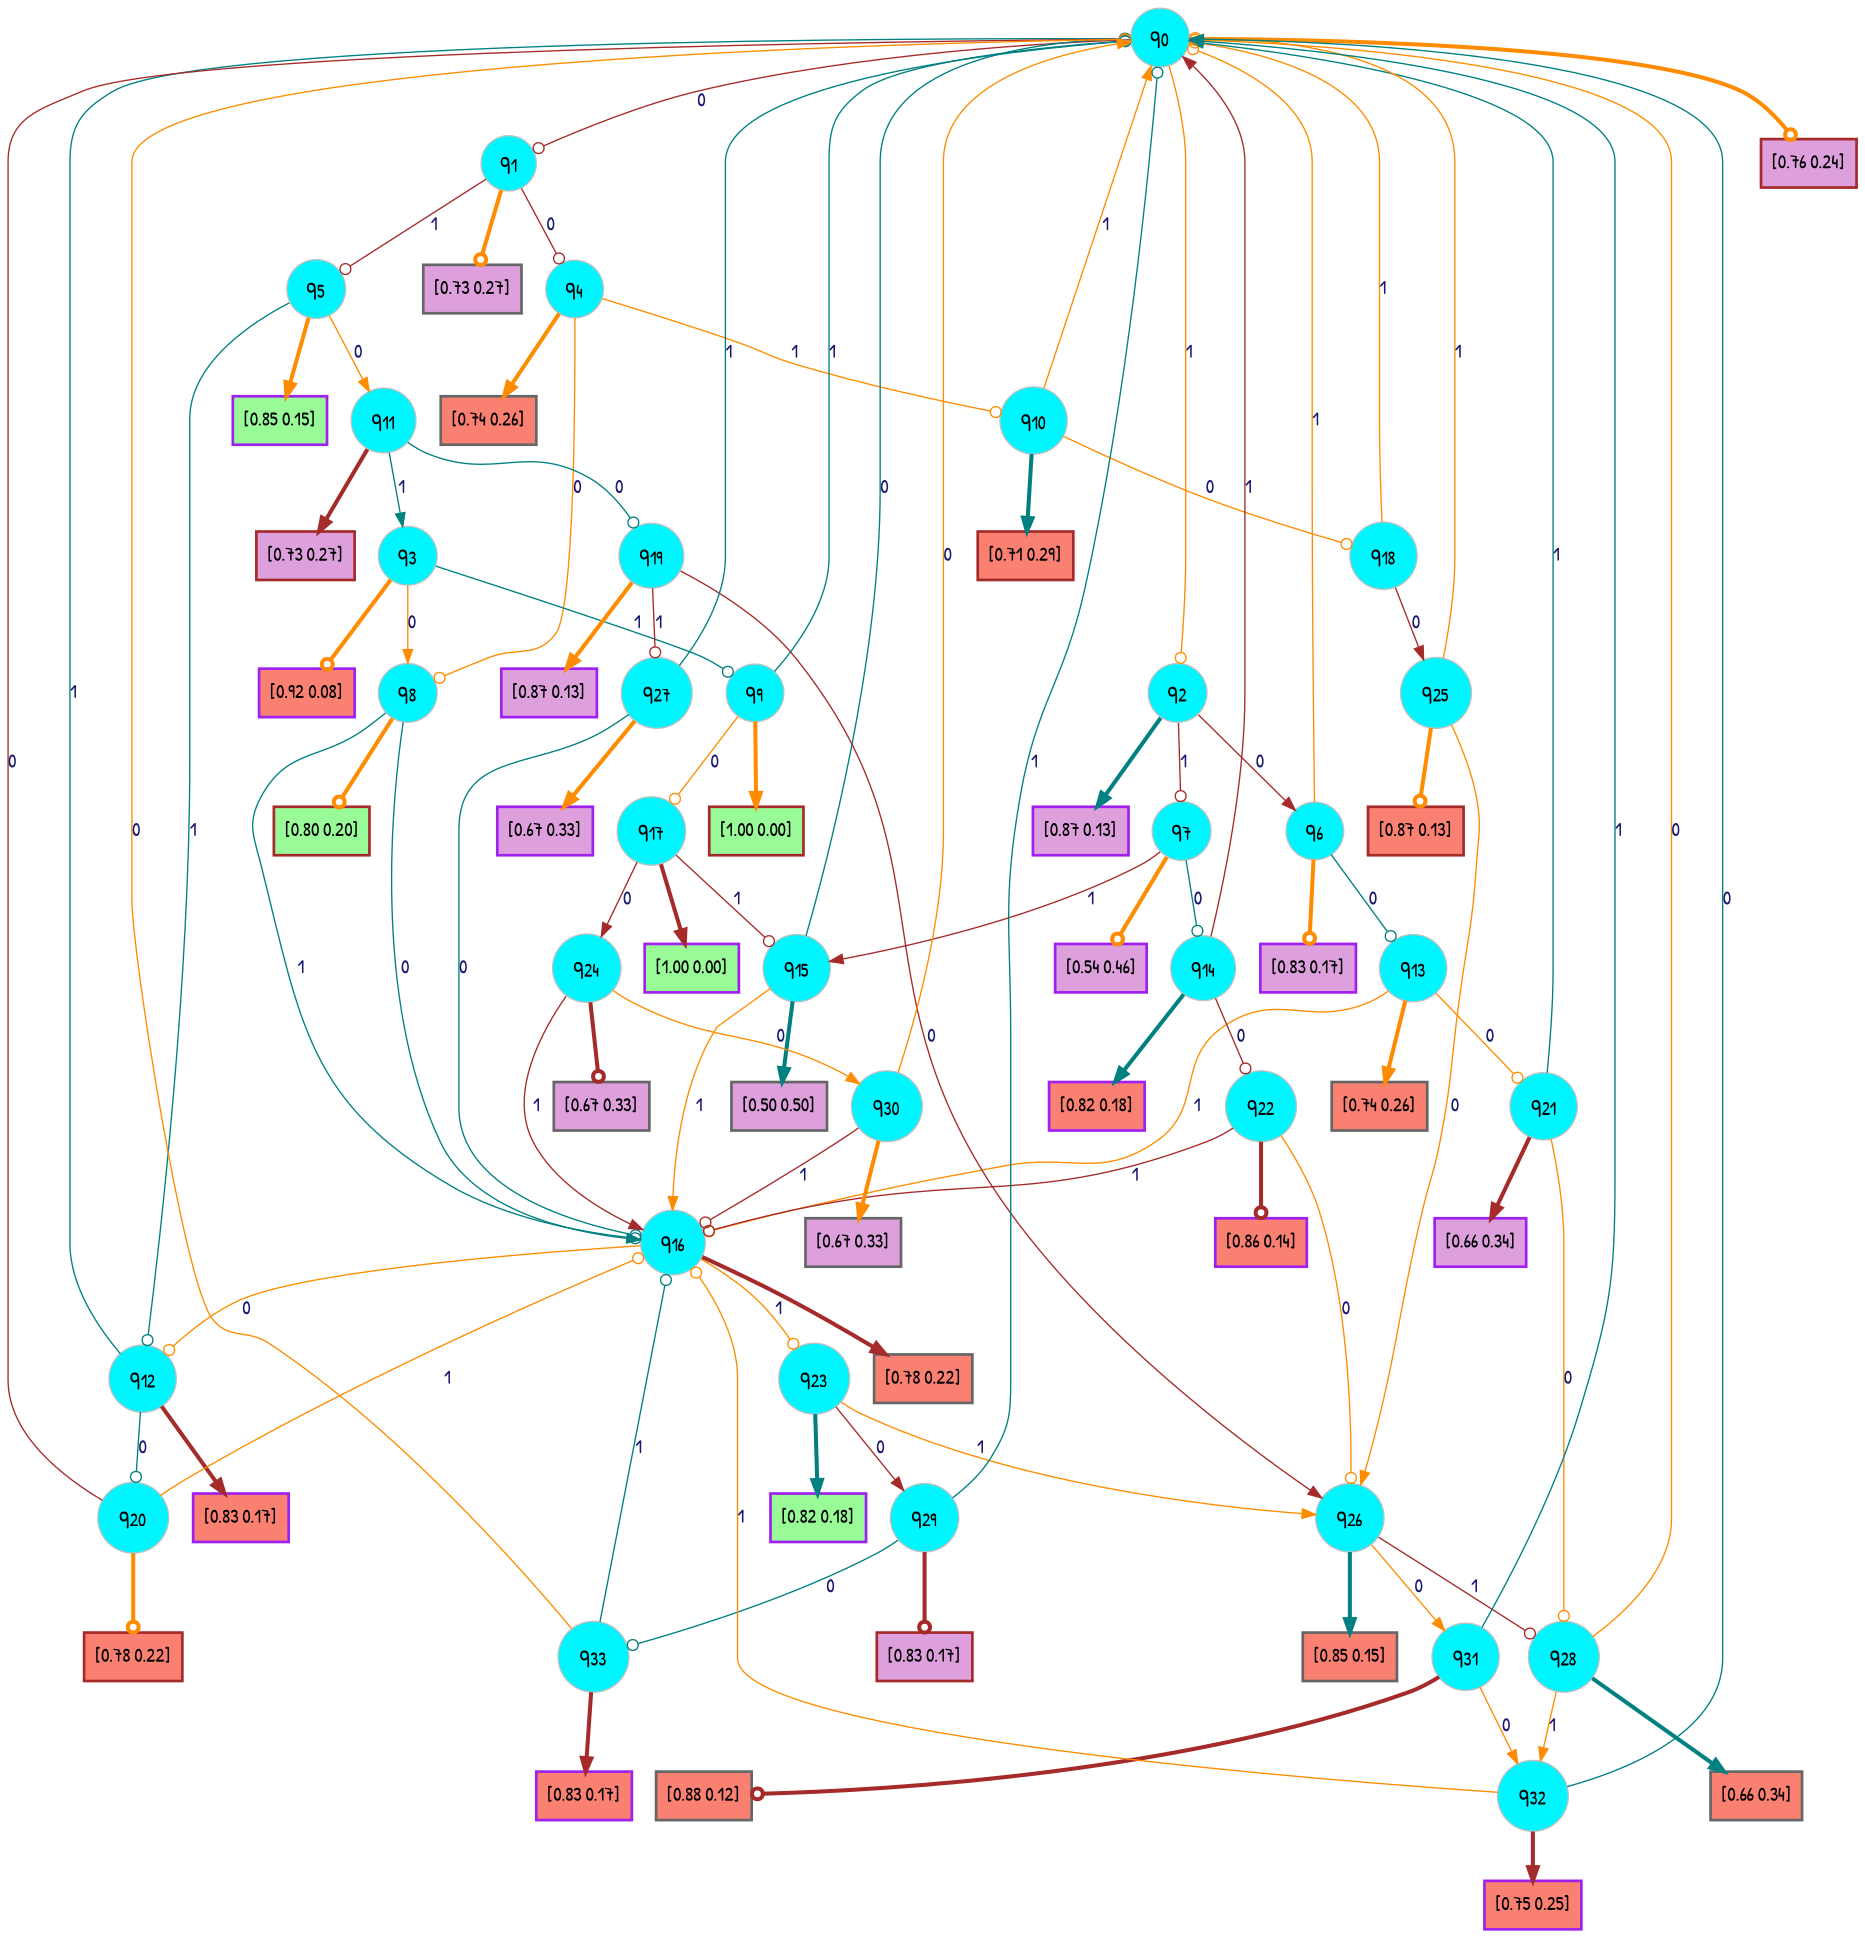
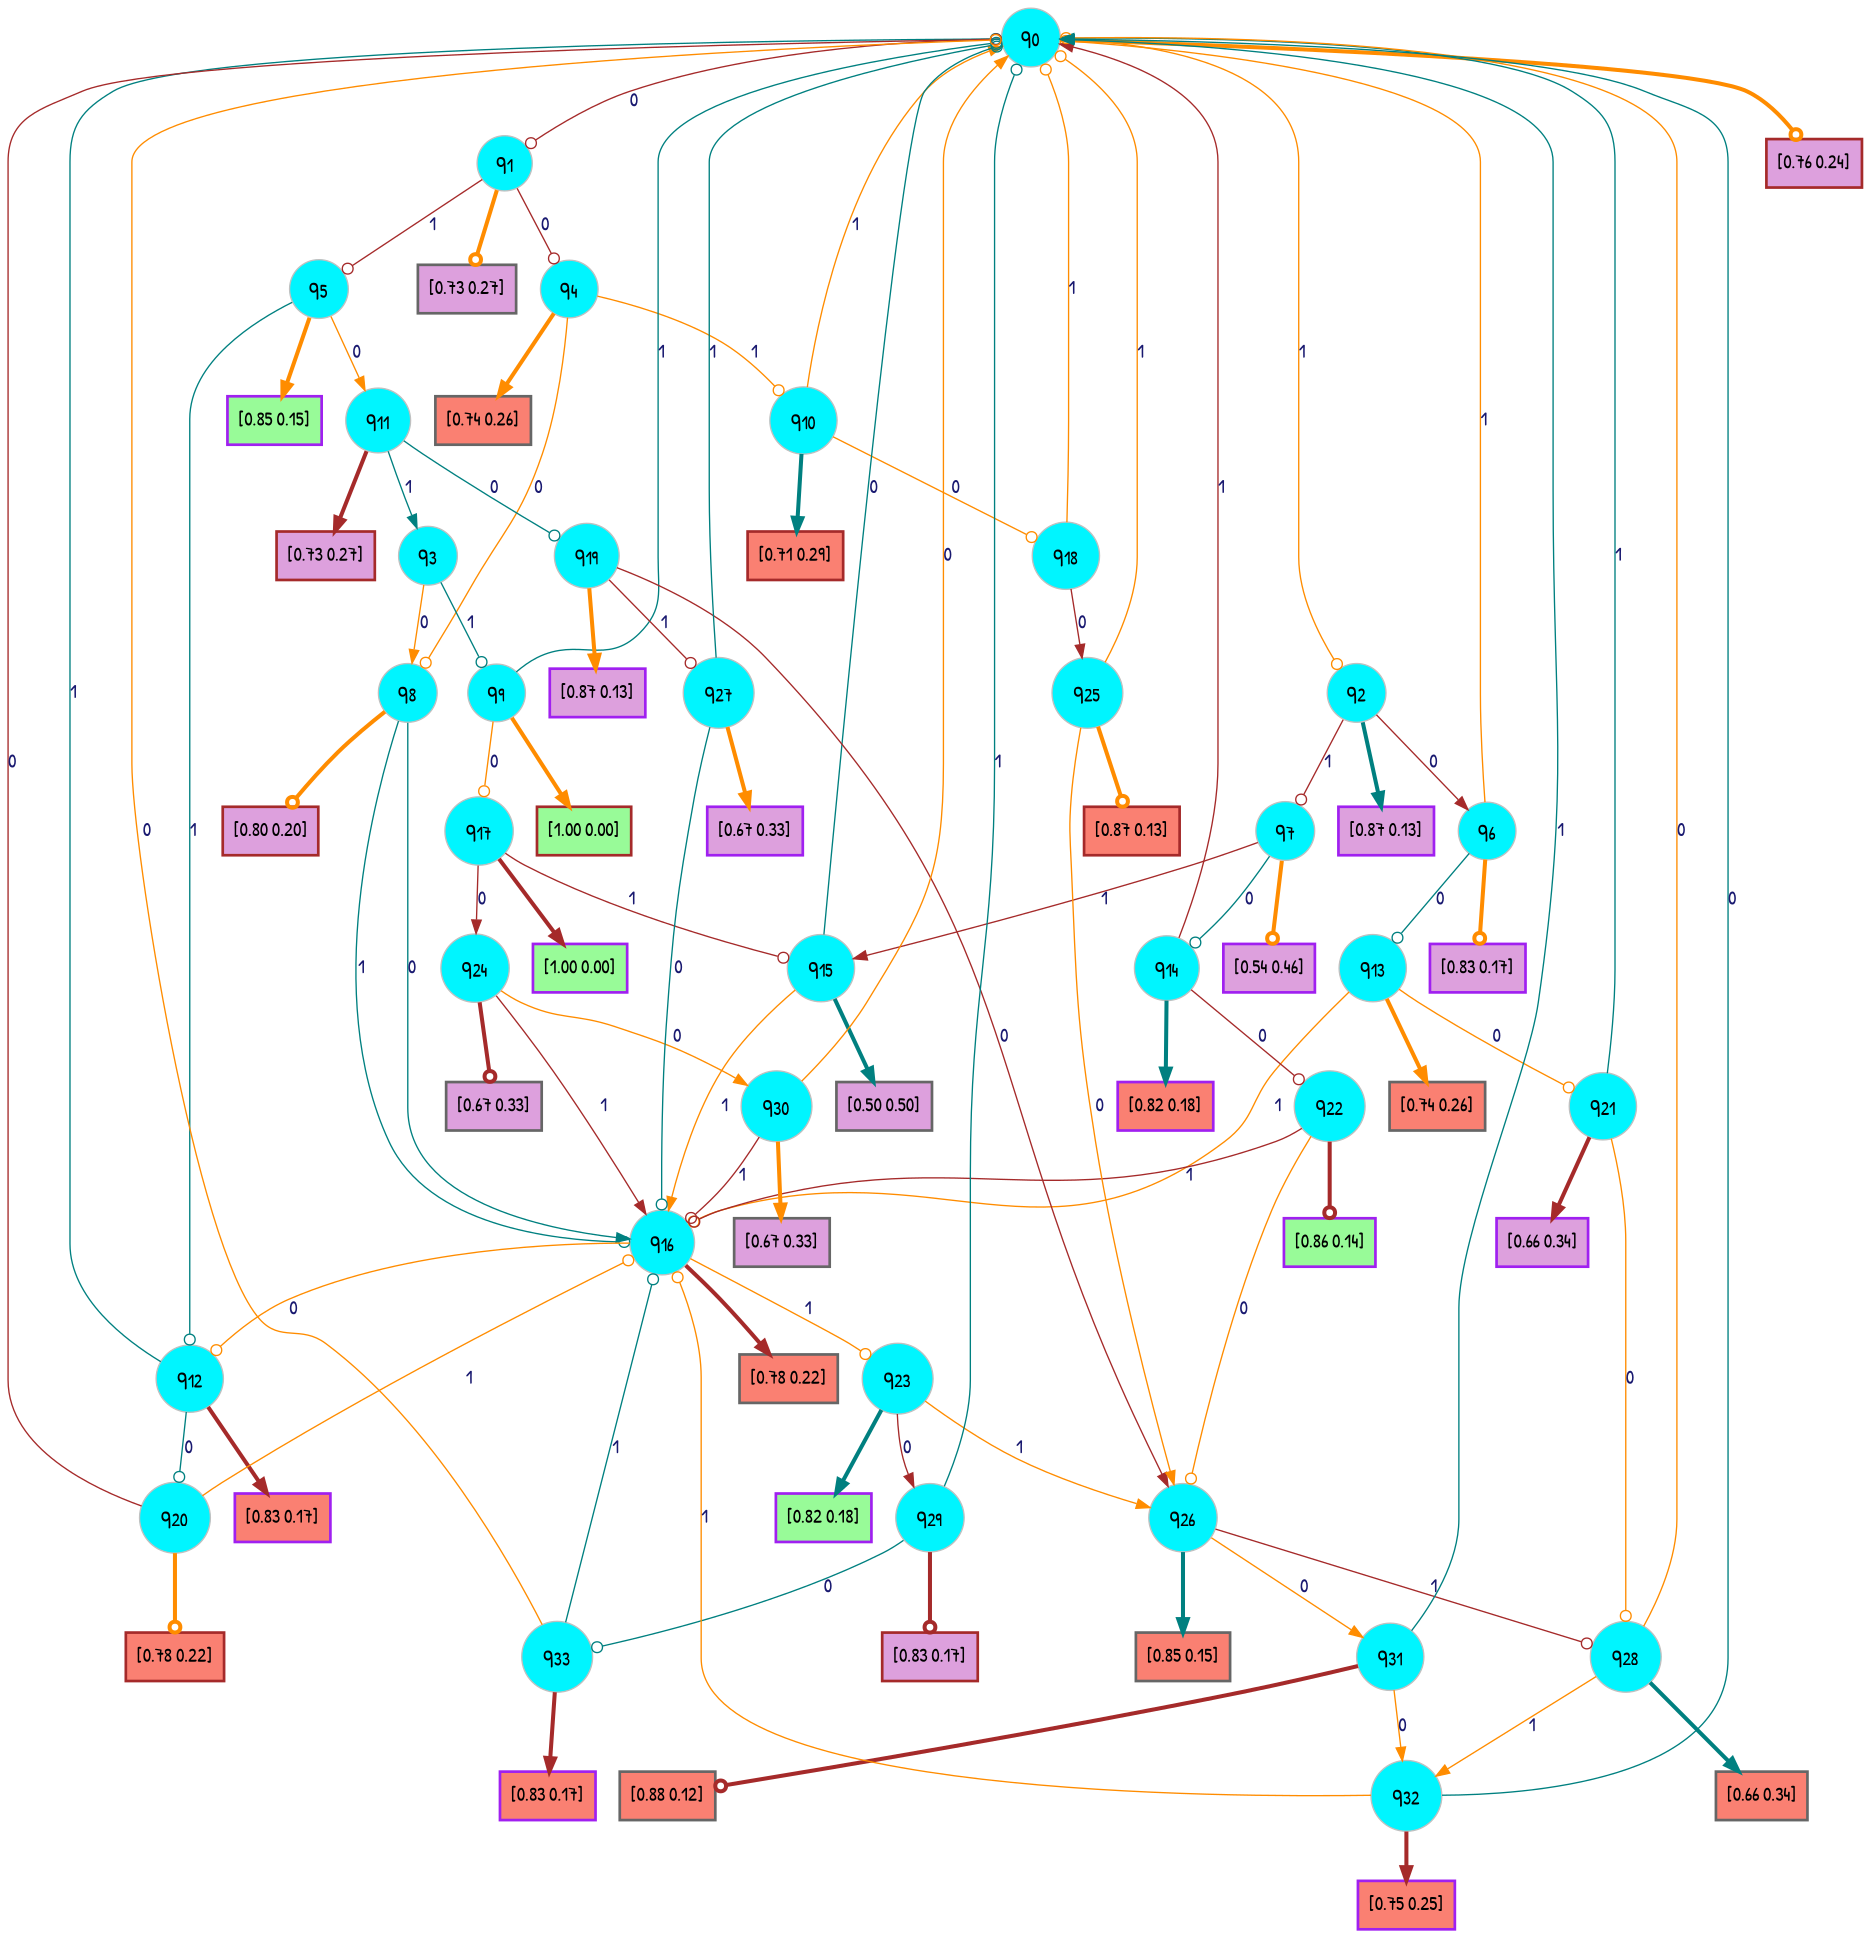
(307, 693) -> none
(322, 831) -> (271, 831)
(1261, 1243) -> (1330, 1243)
